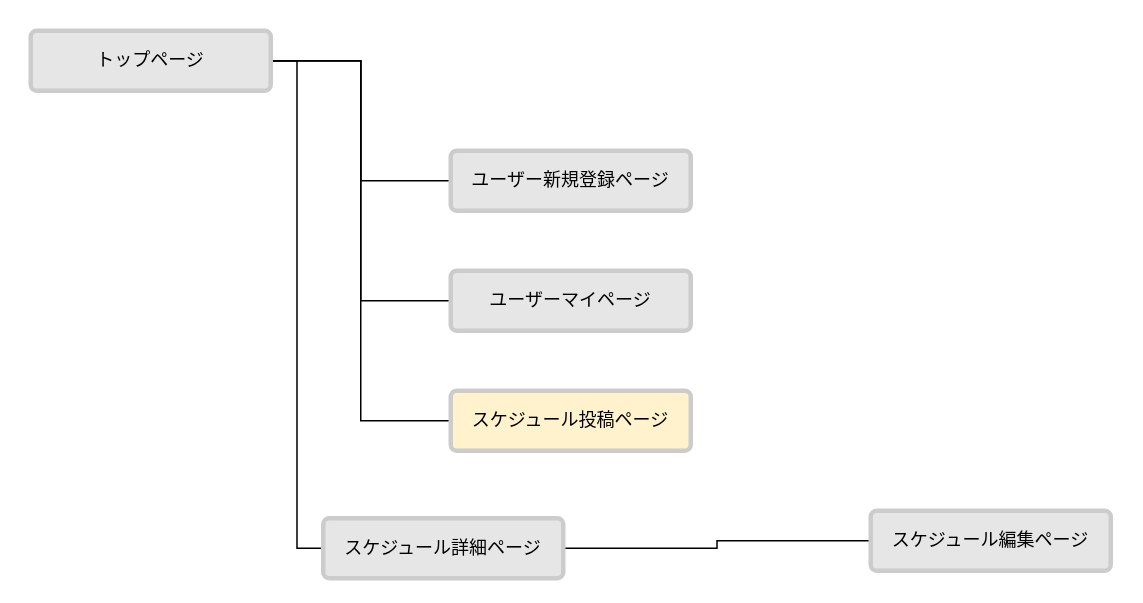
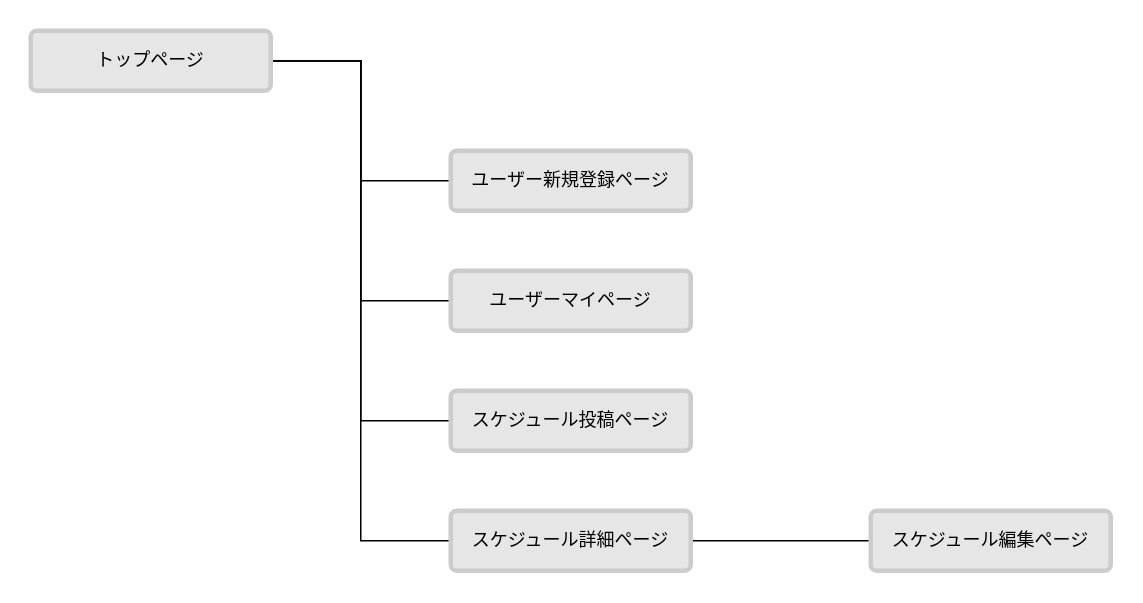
(571, 421) -> (571, 421)
(443, 548) -> (571, 541)
